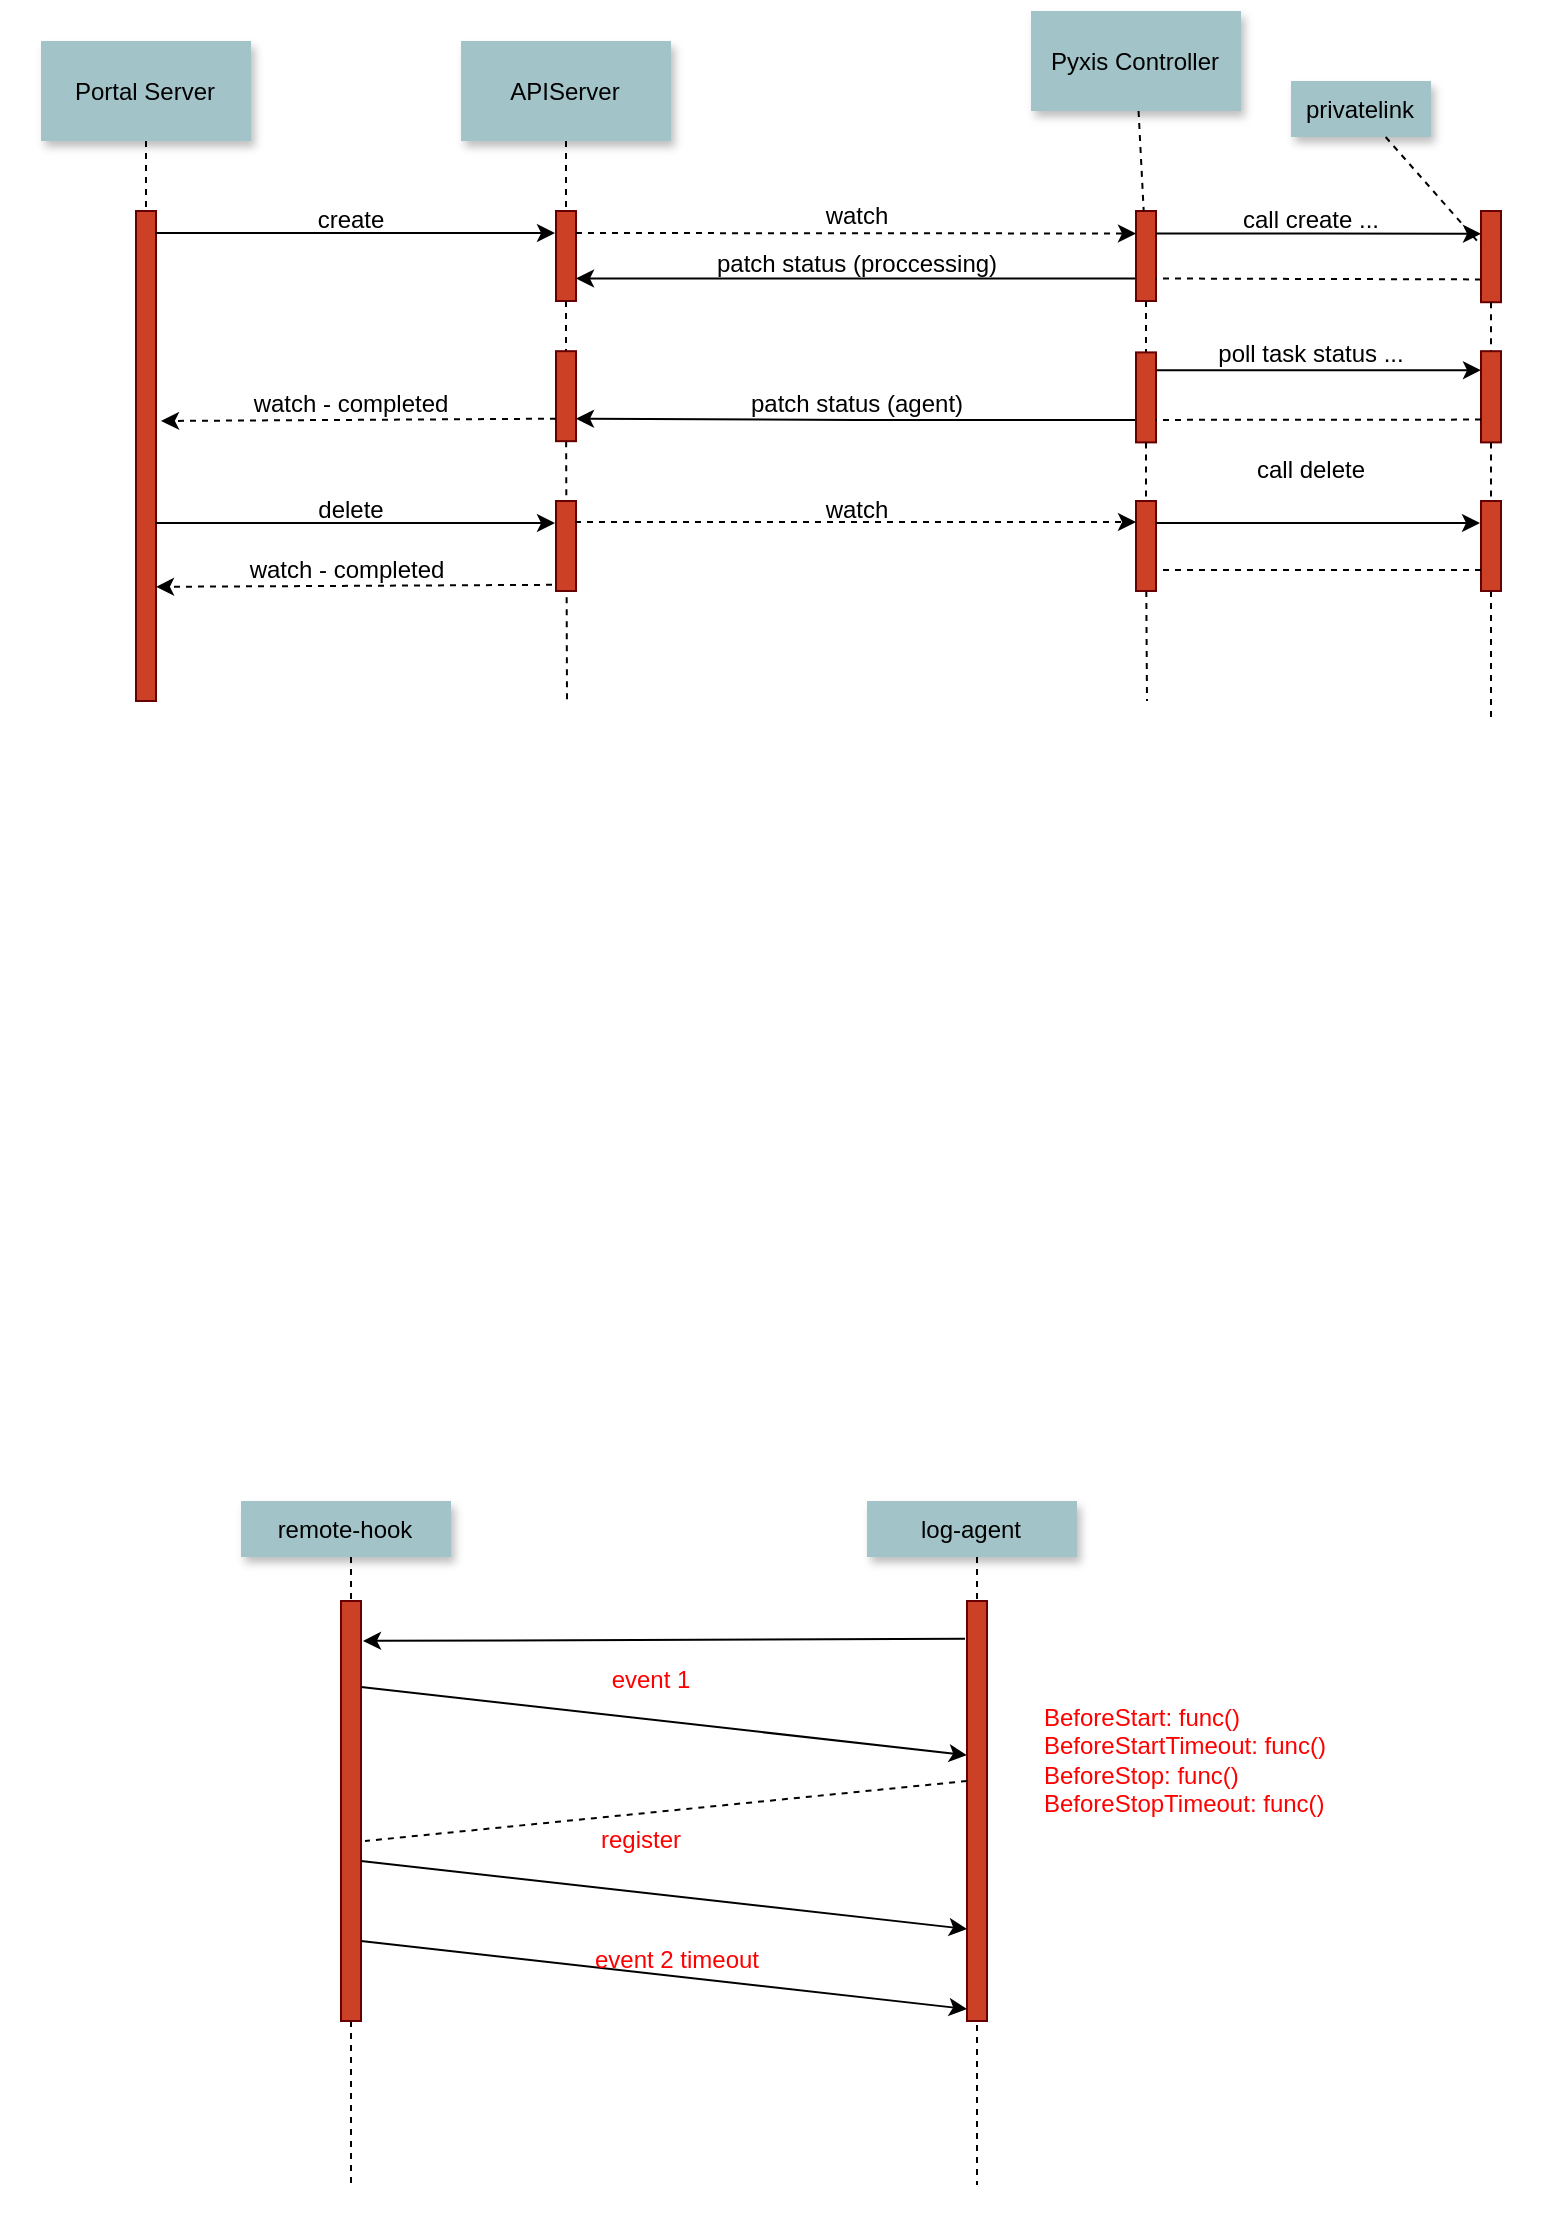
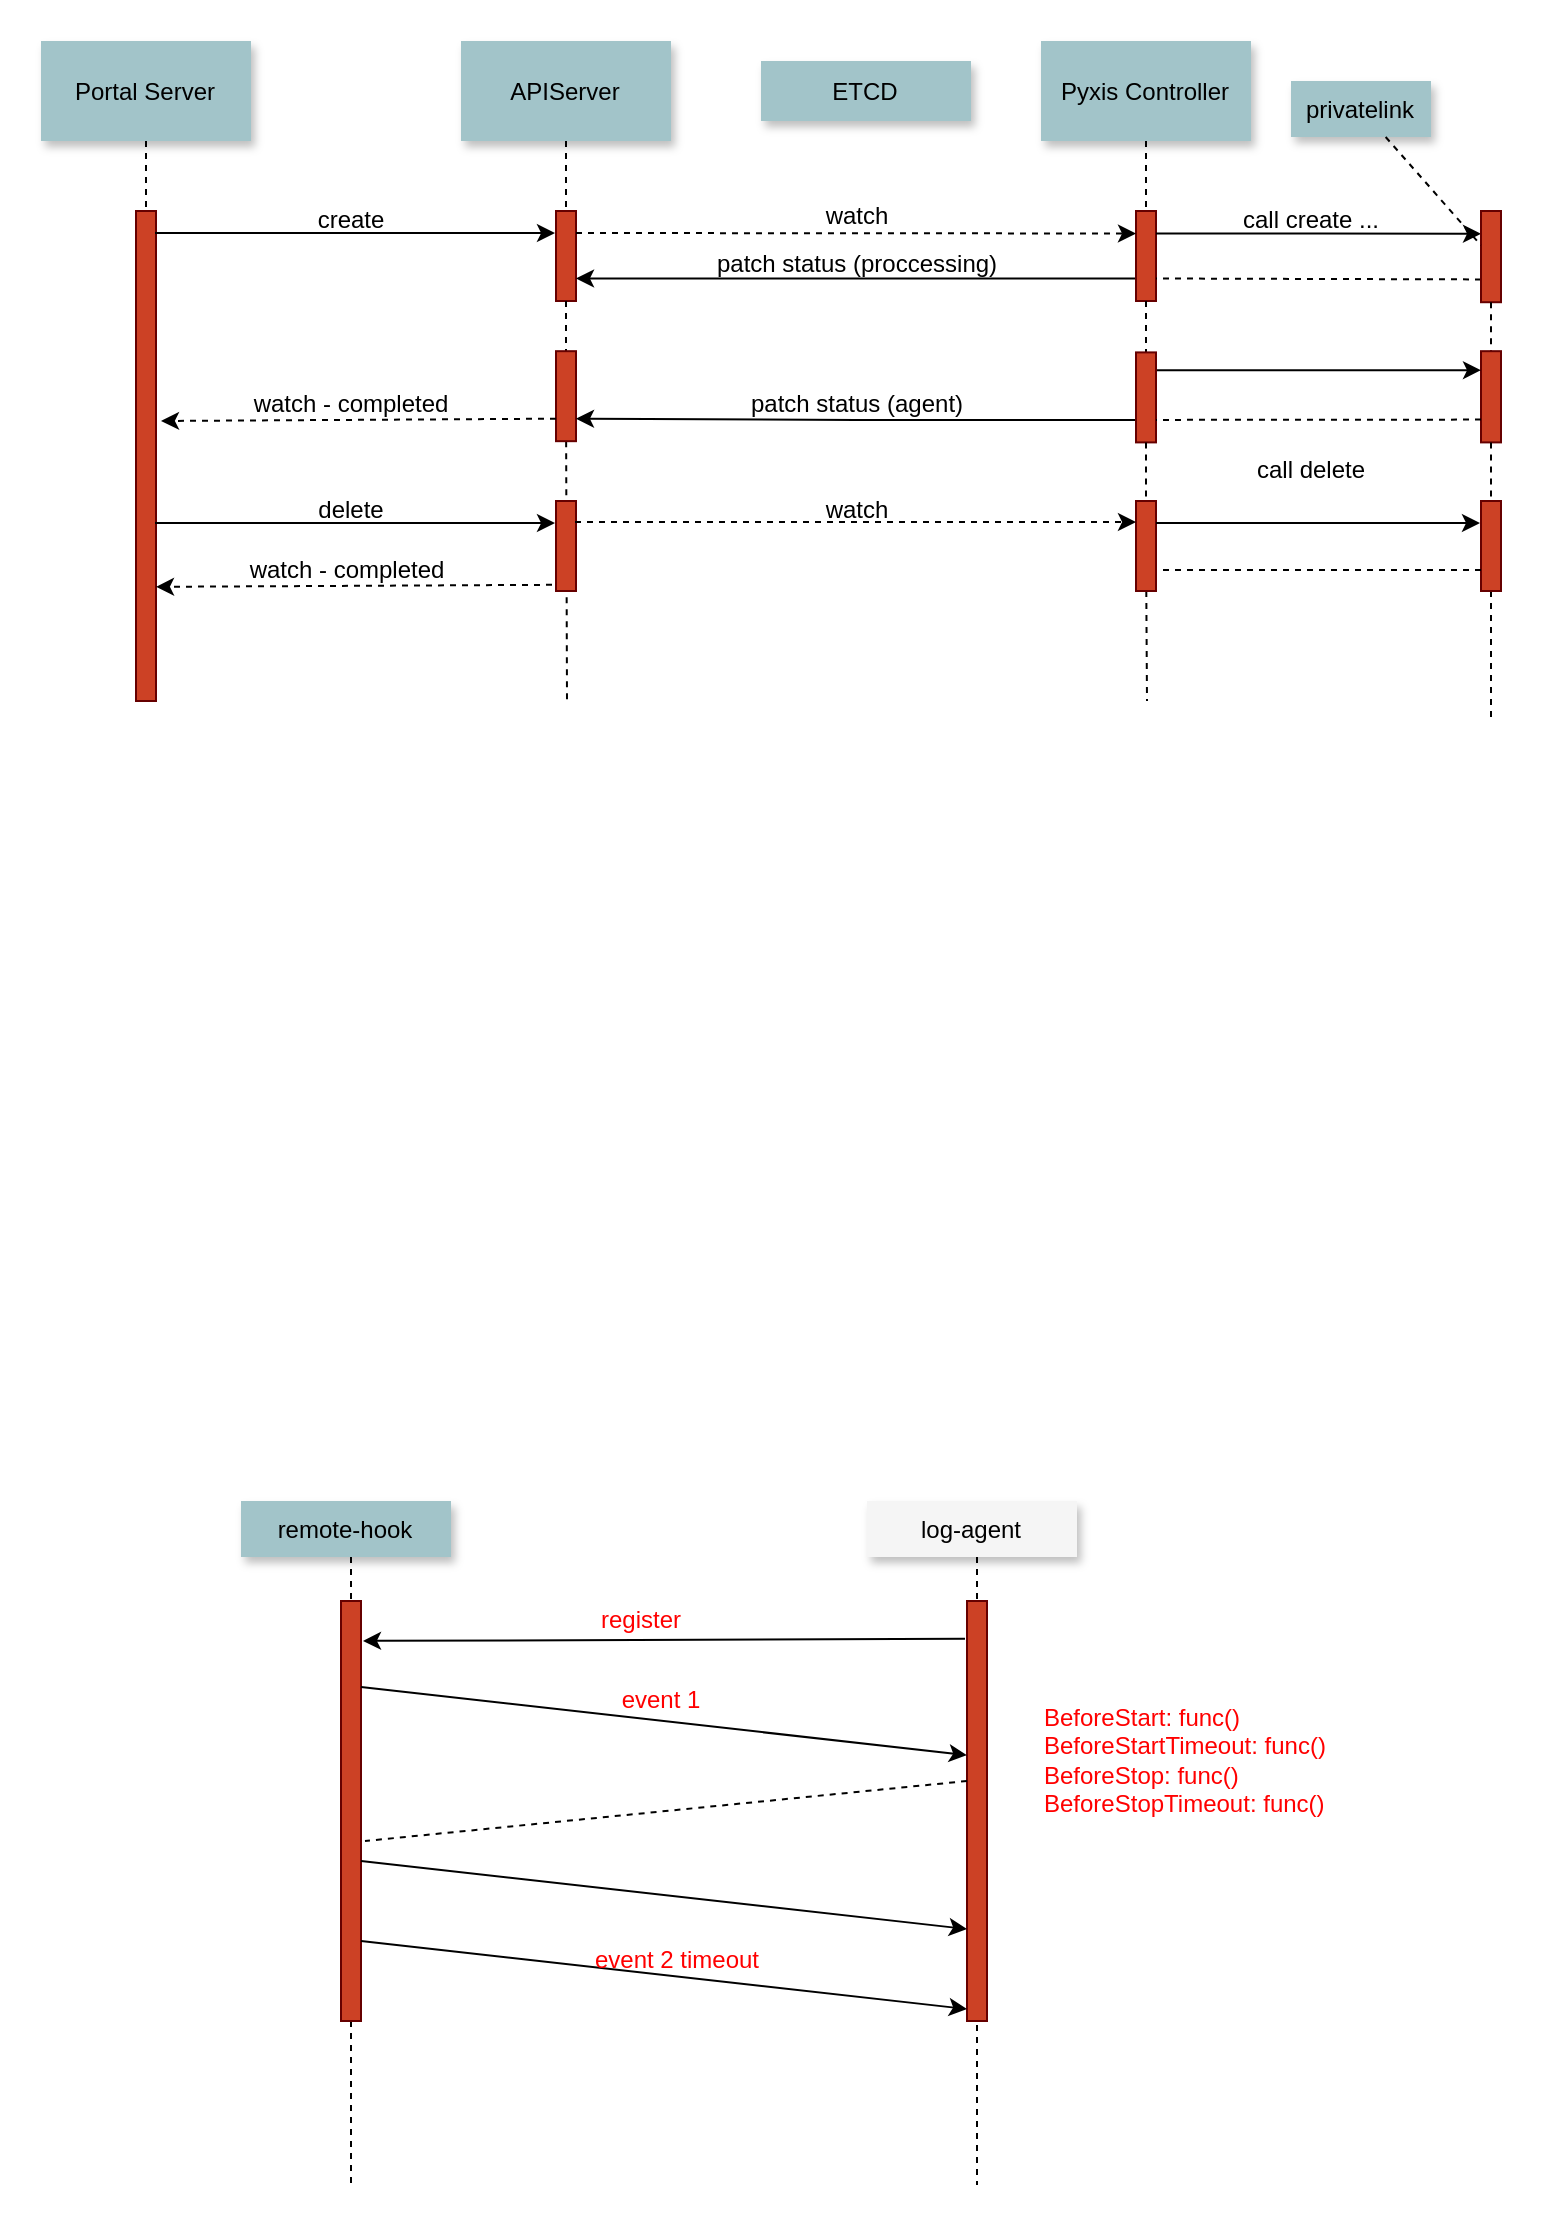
(1136, 61) -> (1146, 91)
none -> (866, 91)
(1311, 355) -> none
(972, 1529) -> (972, 1529)
(651, 1681) -> (661, 1701)
(641, 1841) -> (641, 1621)
